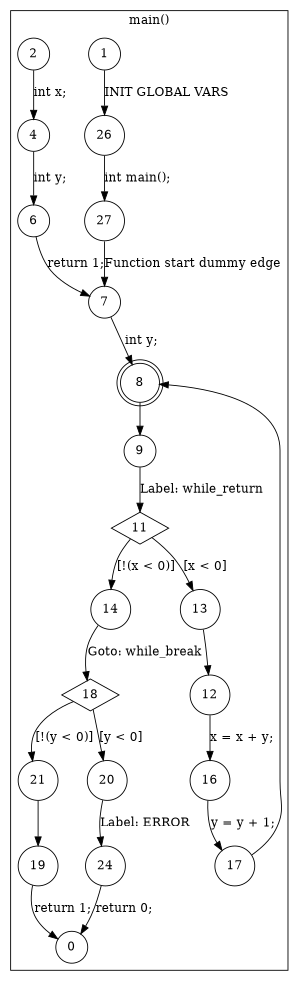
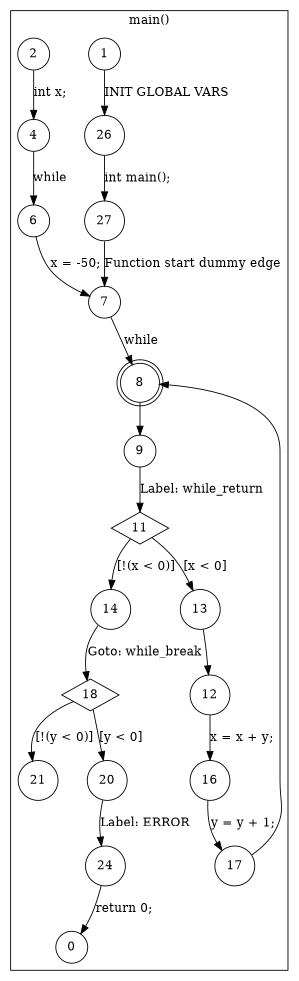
(50, 178) -> (50, 178)
(76, 264) -> (76, 264)
(141, 341) -> (141, 341)
(38, 866) -> none
